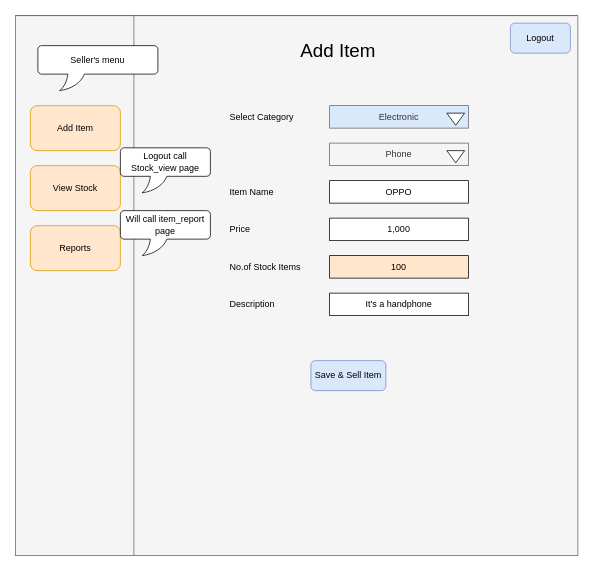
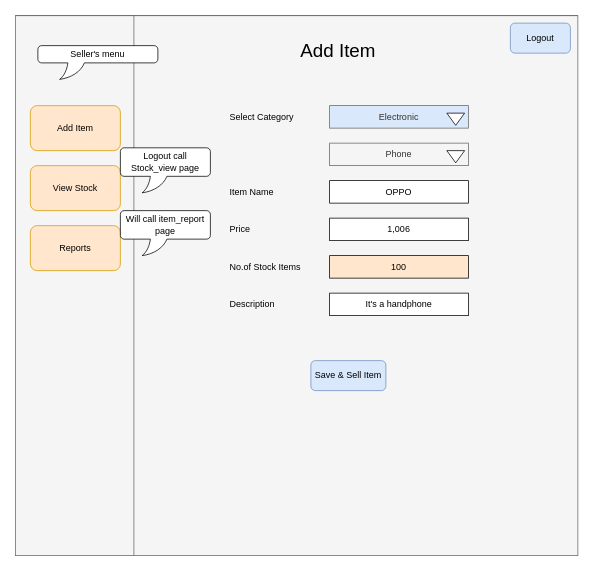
(98, 68) -> (98, 62)
(399, 229) -> (399, 229)
